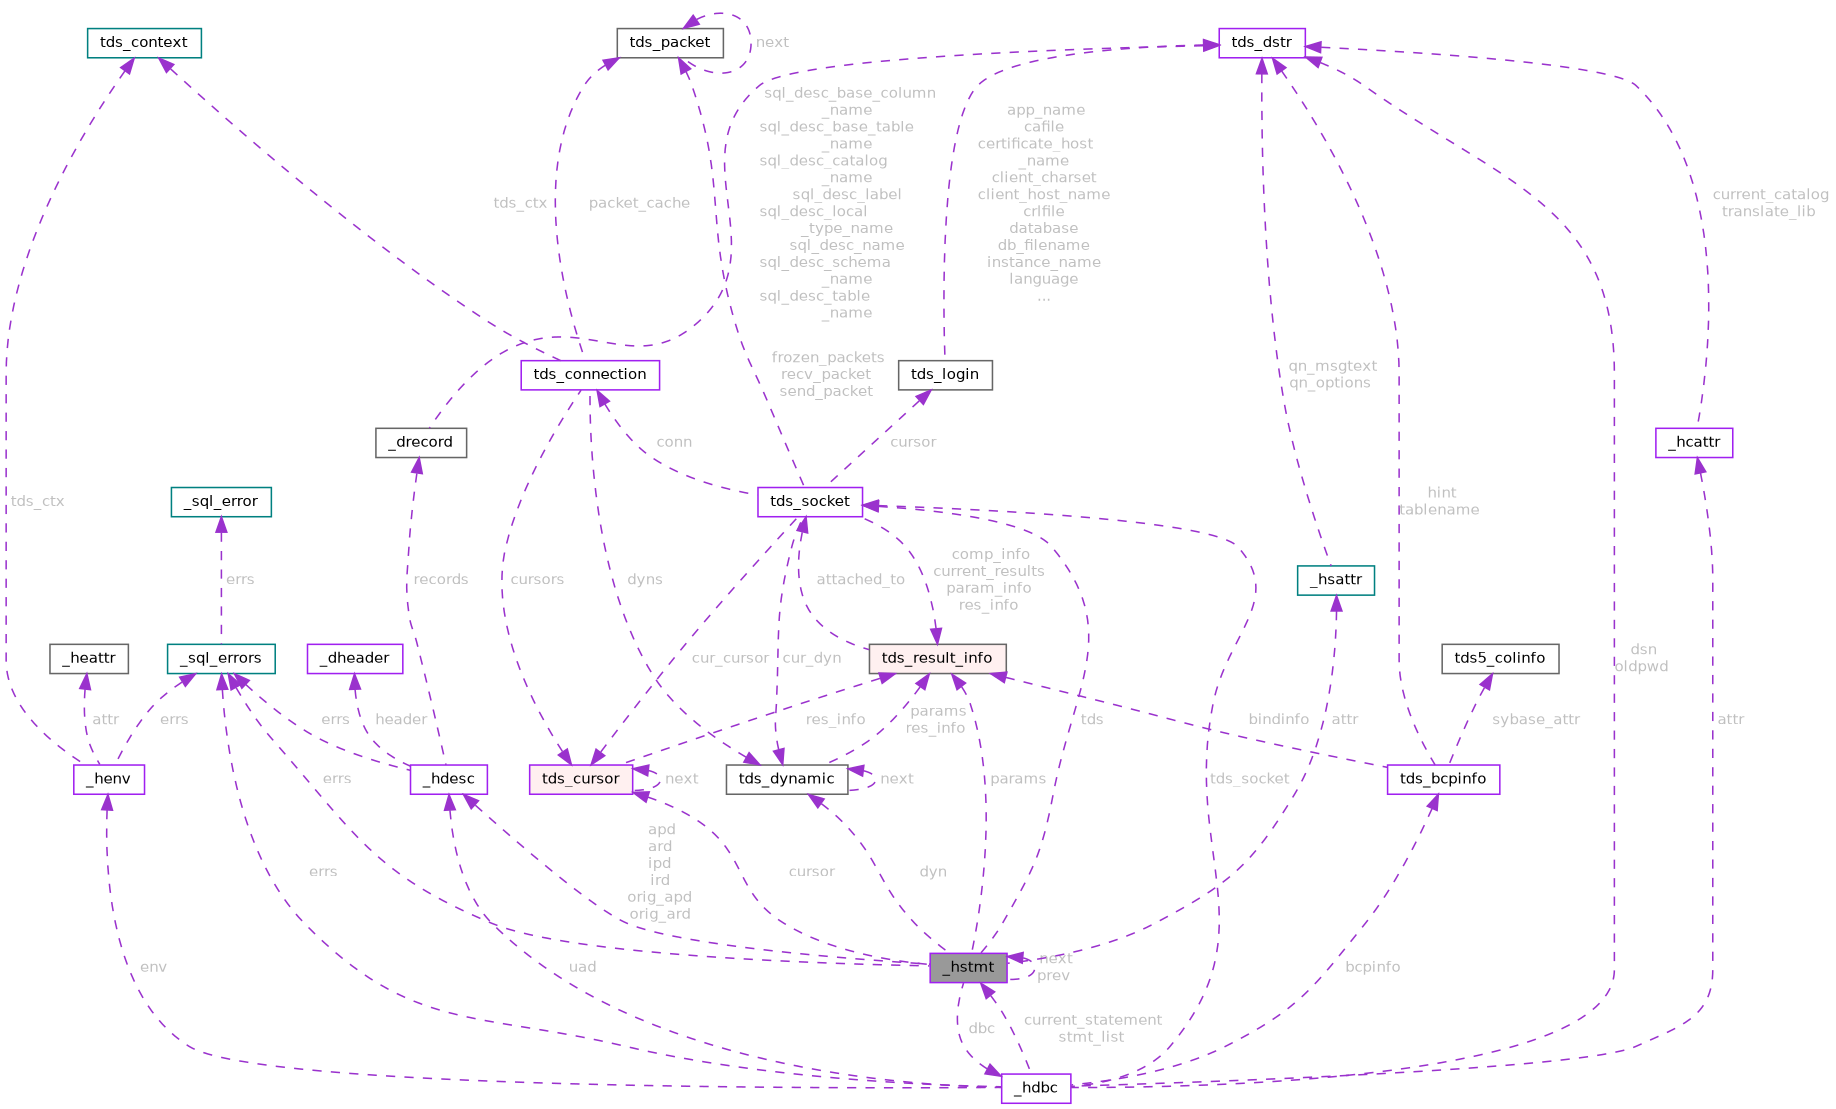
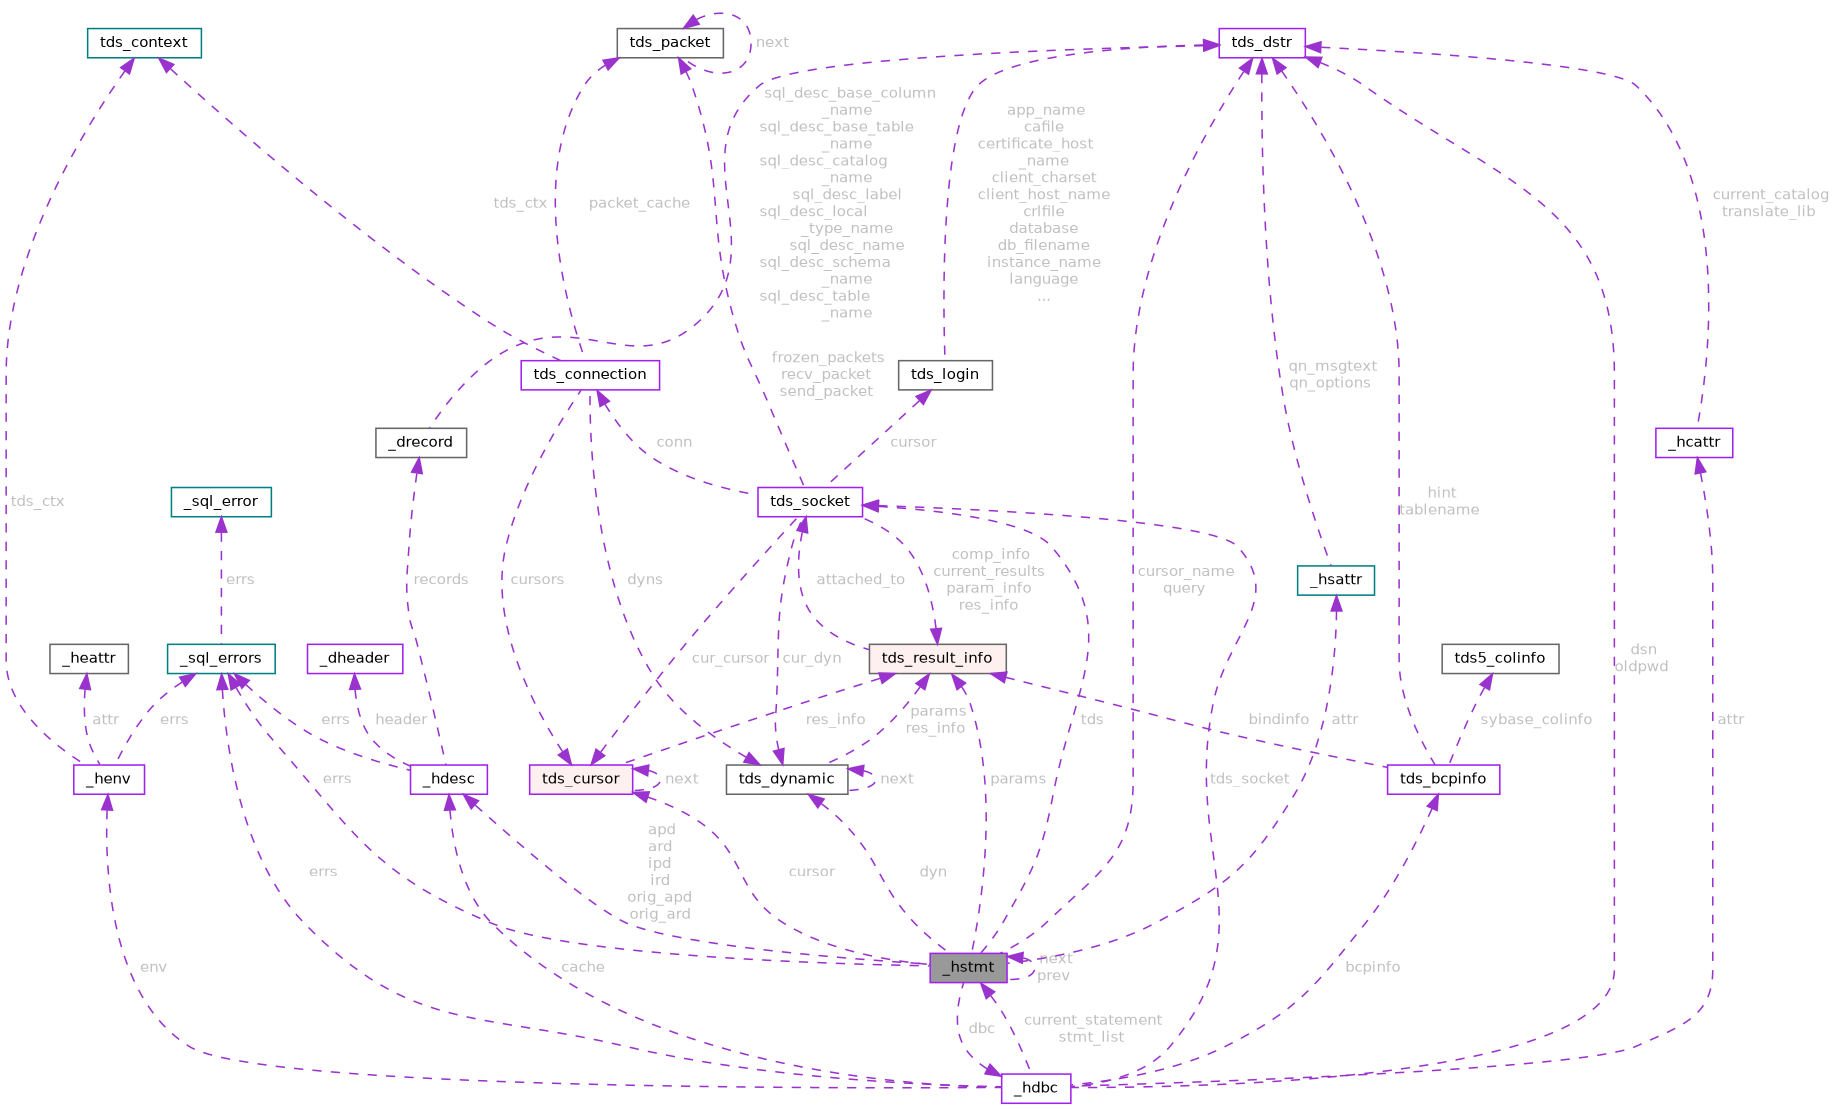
none -> (1133, 505)
(1534, 720) -> (1534, 720)
(581, 968) -> (581, 968)
